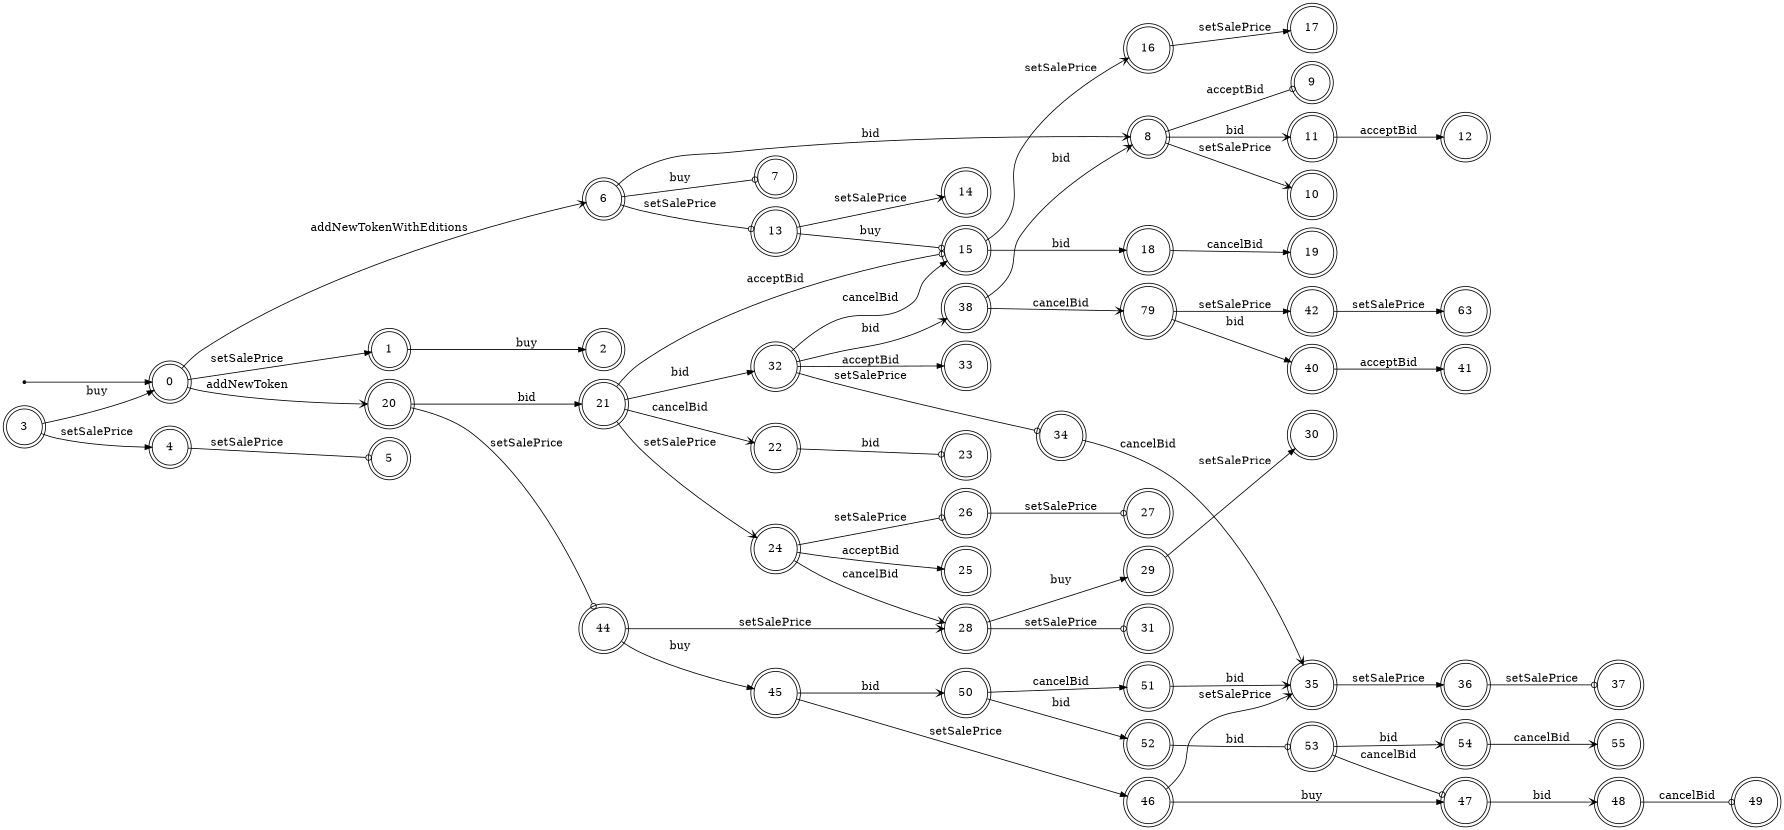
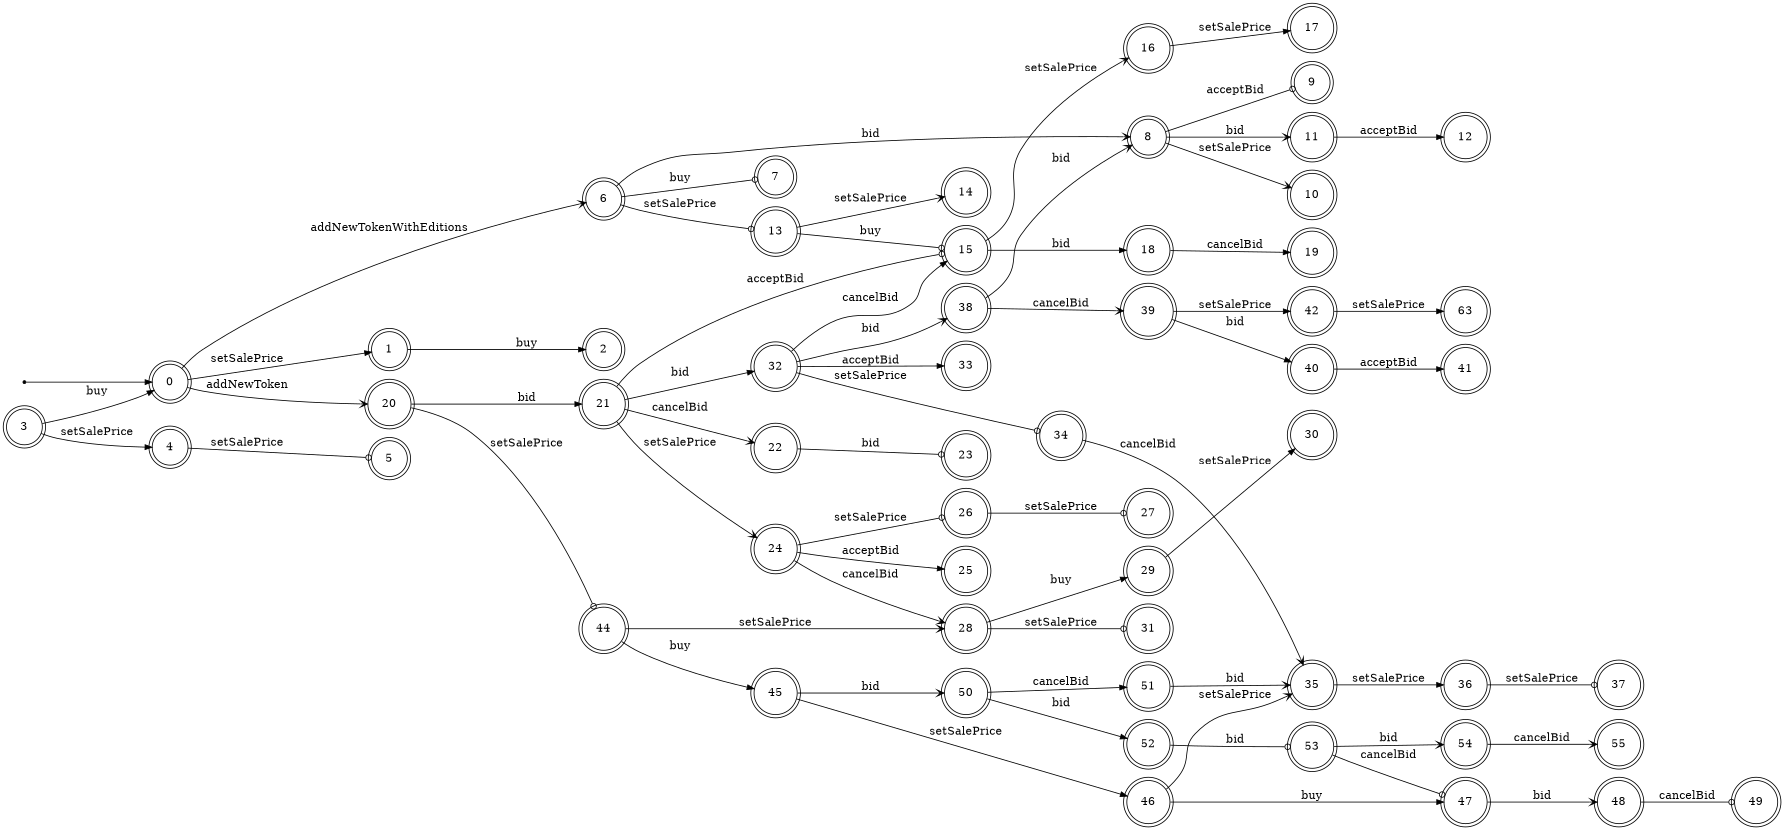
(1148, 311) -> (1148, 311)
